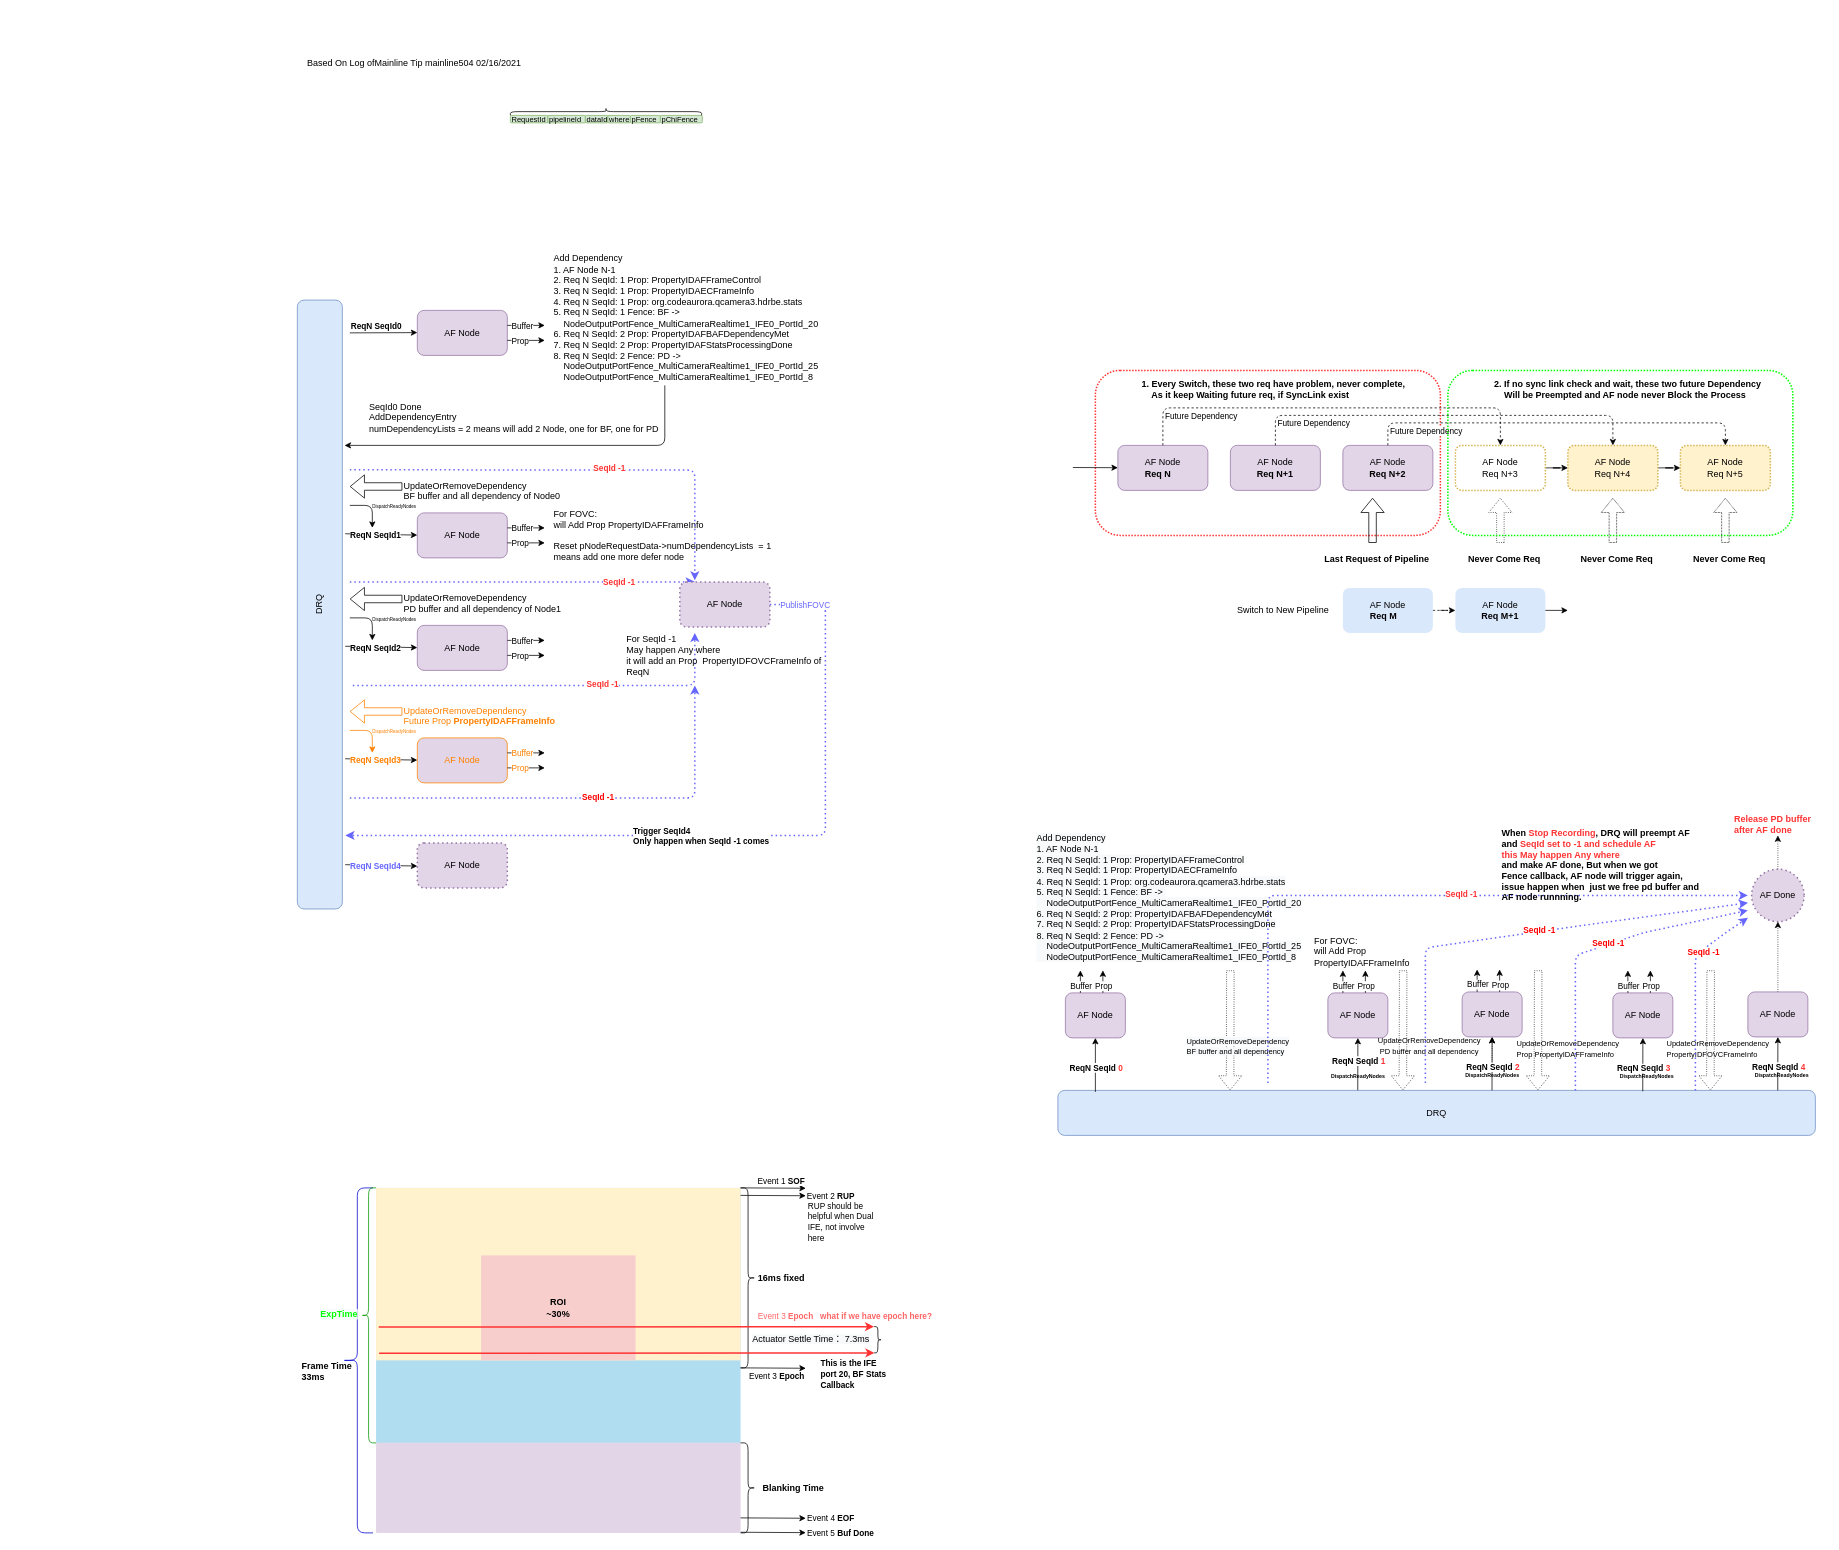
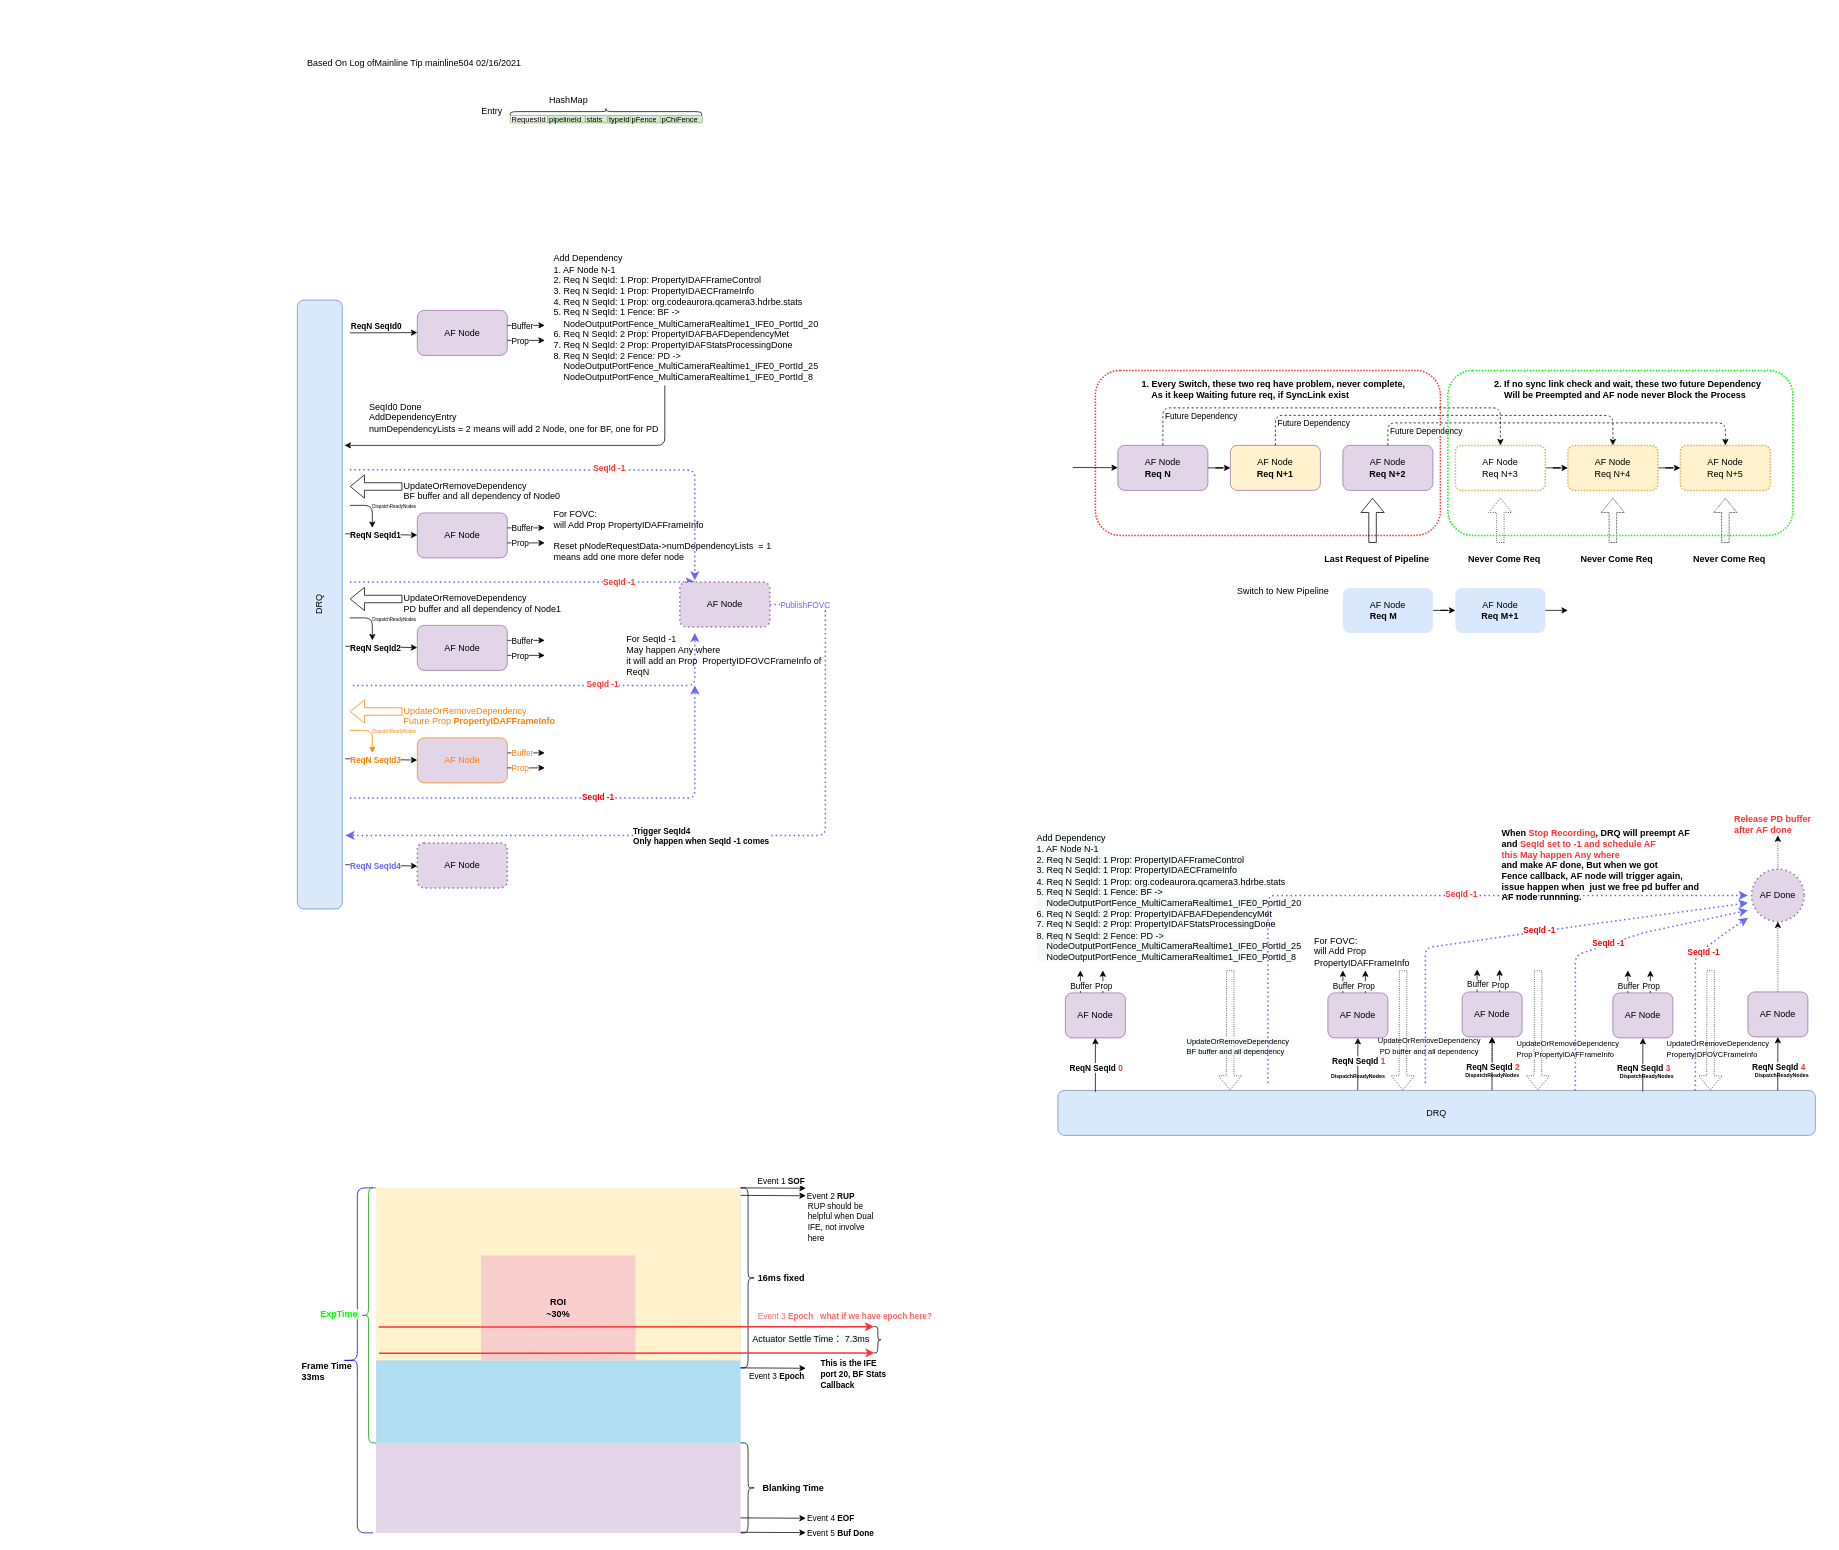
none -> (570, 100)
none -> (492, 111)
(529, 119) -> (529, 119)
(597, 119) -> (597, 119)
(620, 119) -> (620, 119)
none -> (1220, 468)
(1275, 468) -> (1275, 468)
(1283, 610) -> (1283, 591)
(1448, 610) -> (1448, 610)
